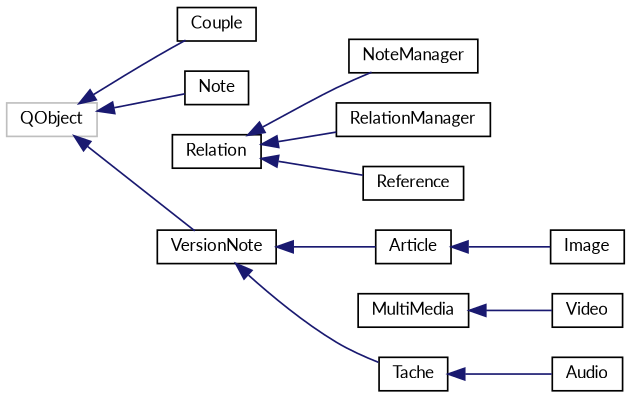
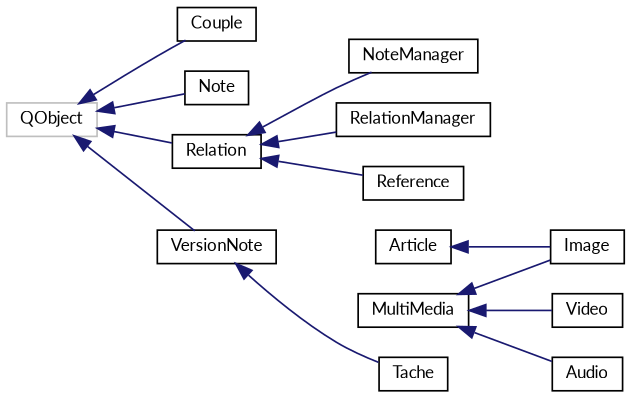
none -> (143, 137)
(335, 247) -> none
none -> (512, 274)
(509, 374) -> (513, 347)
